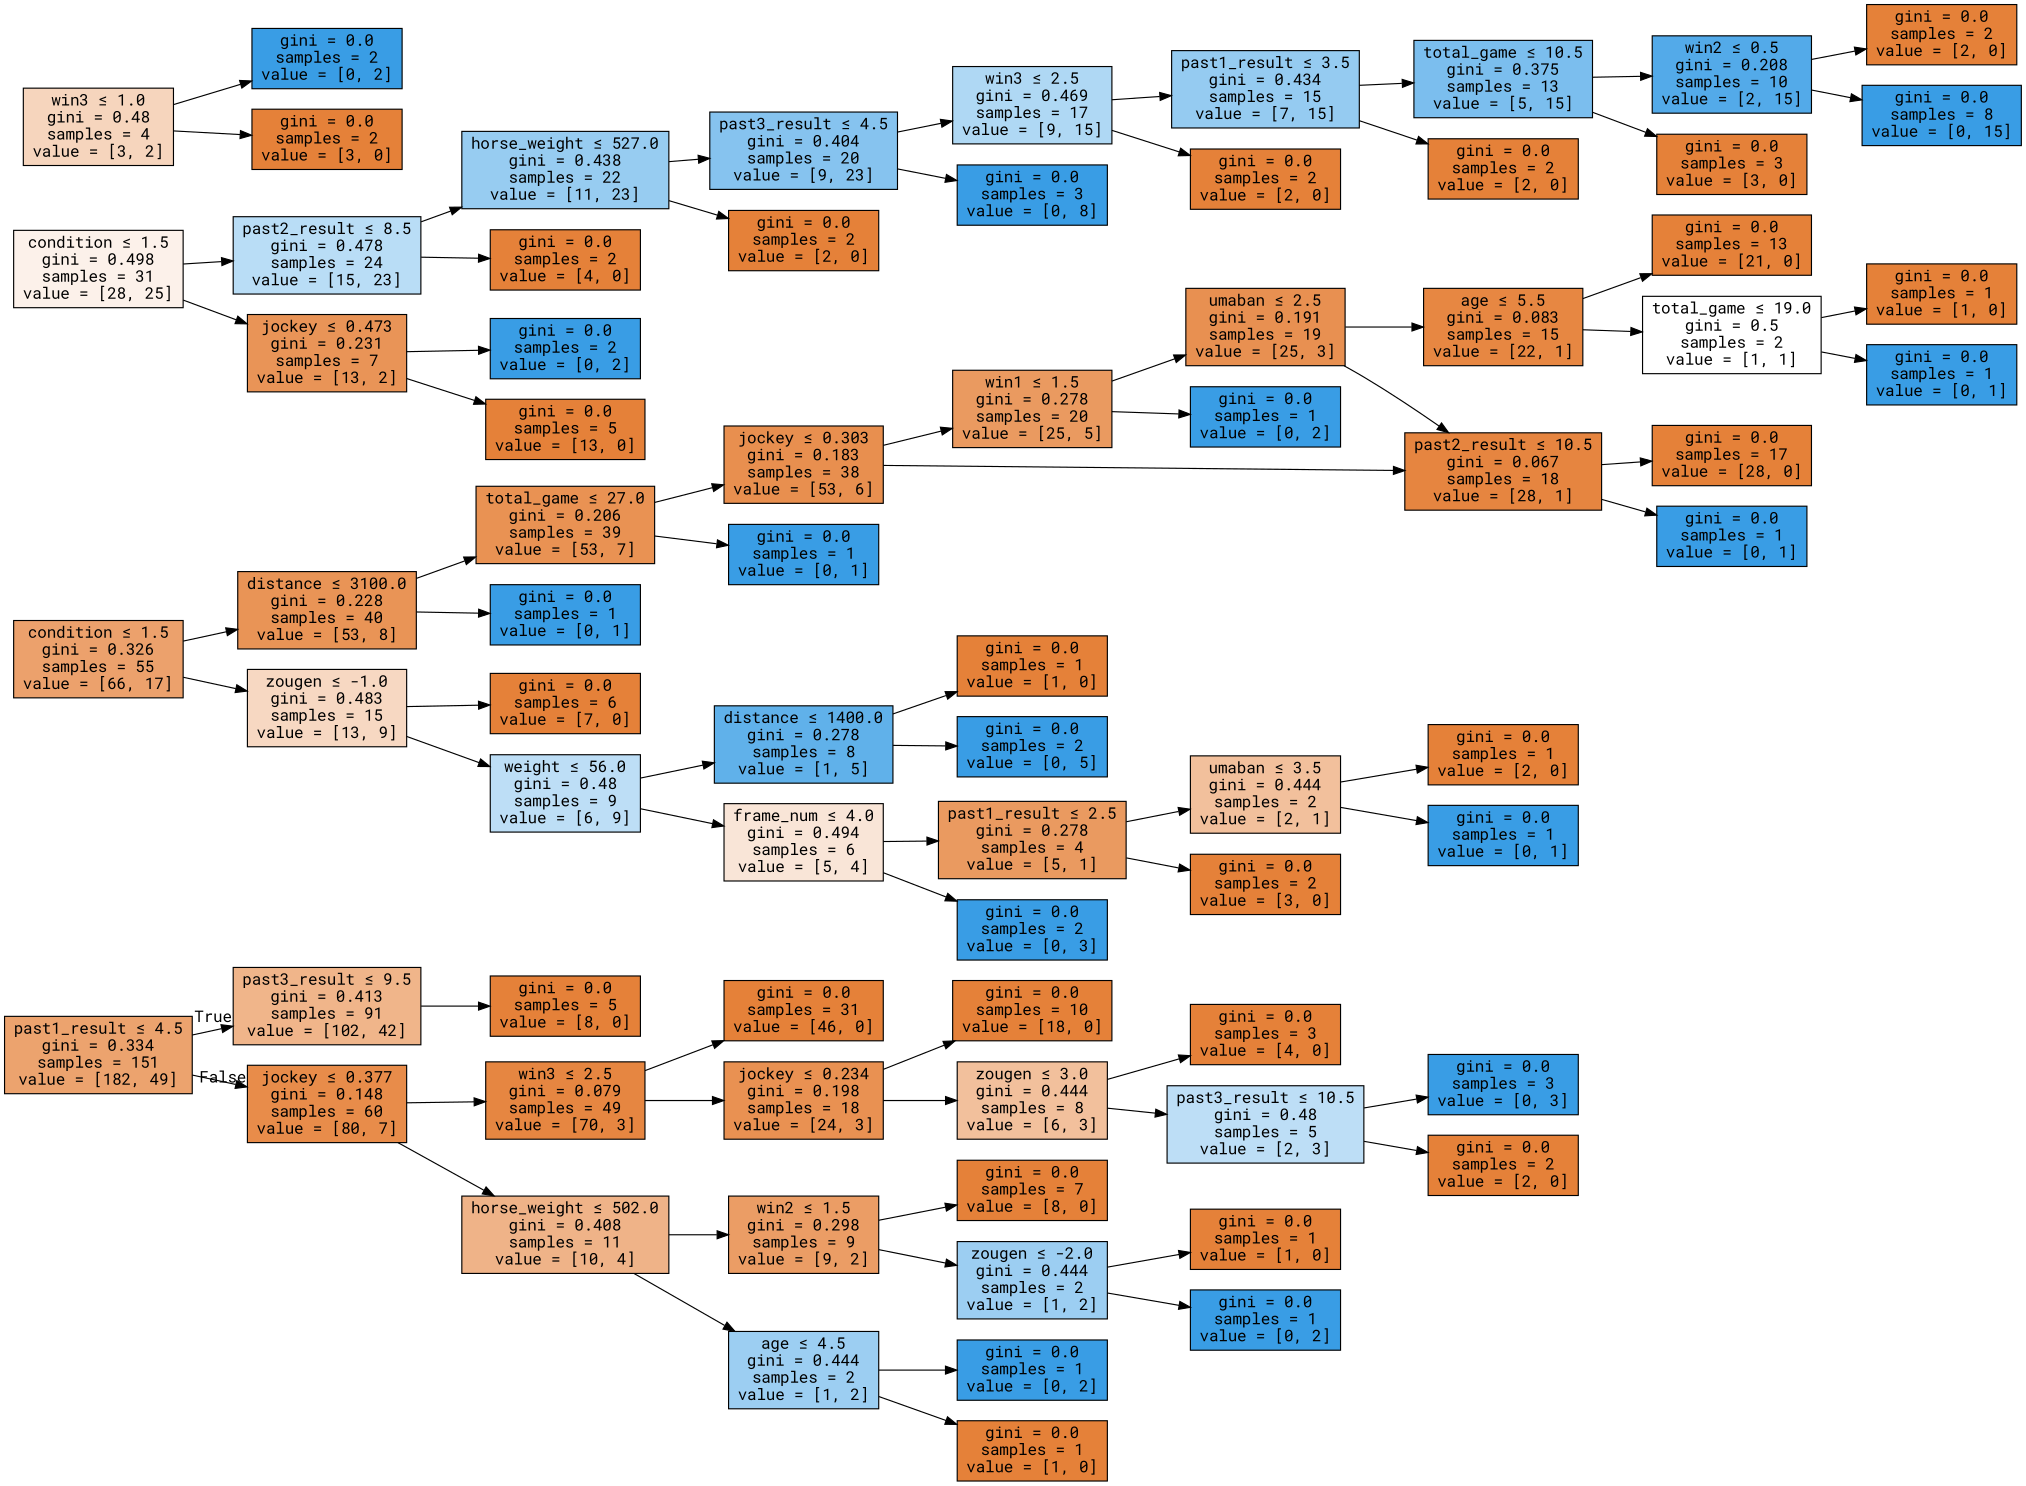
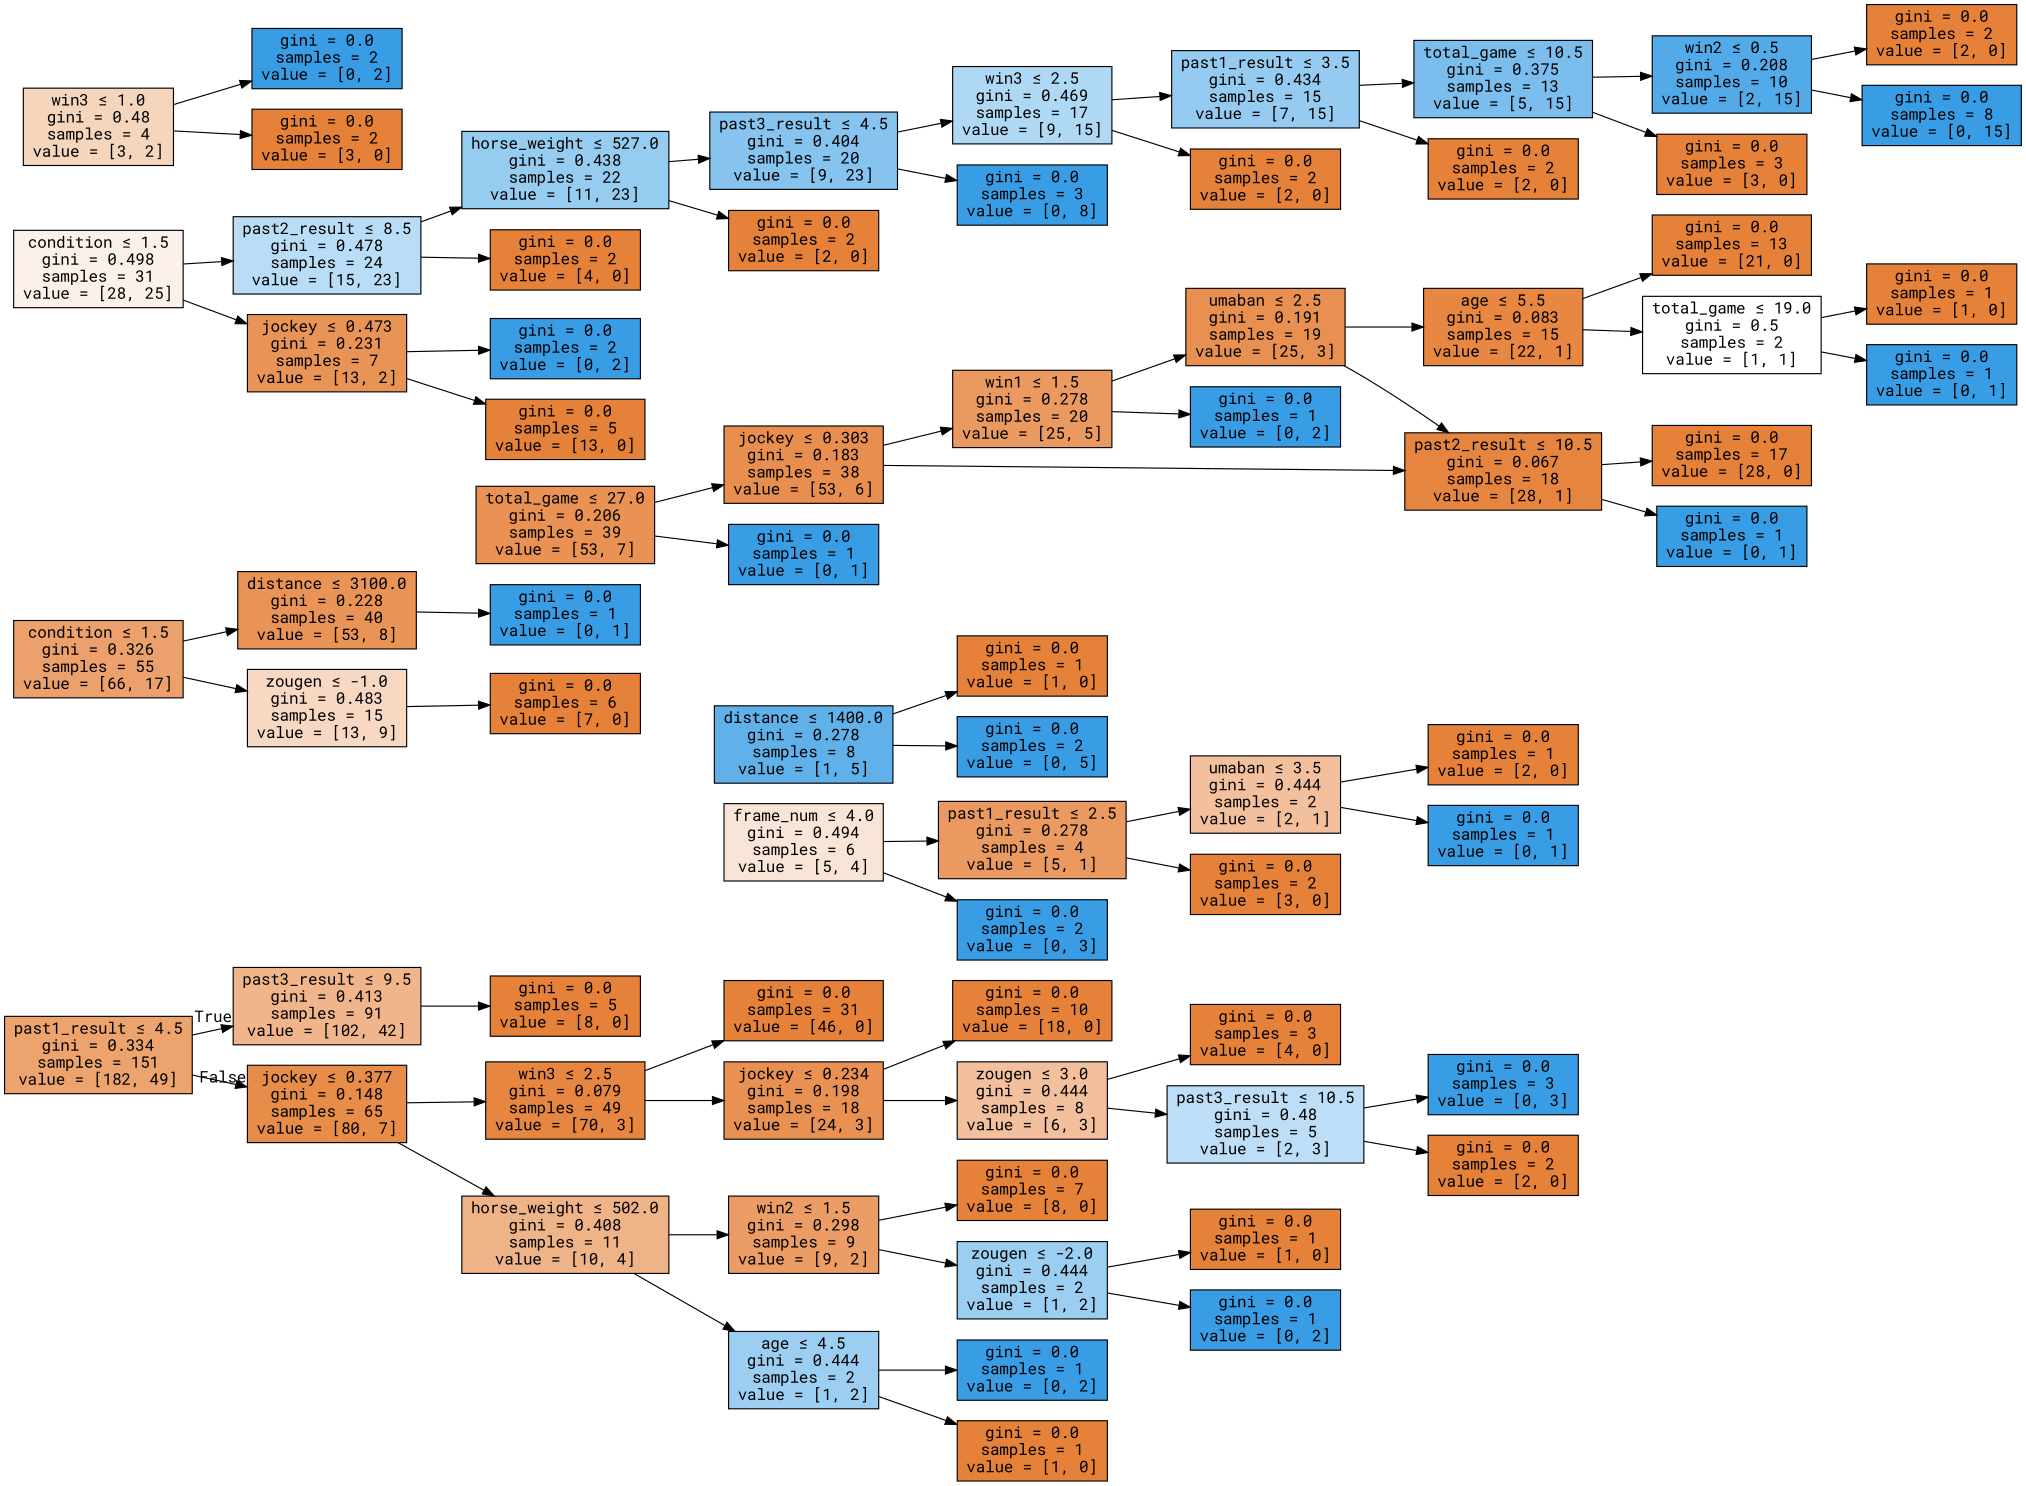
(441, 570) -> none
(565, 793) -> none
(327, 1112) -> (327, 1112)
